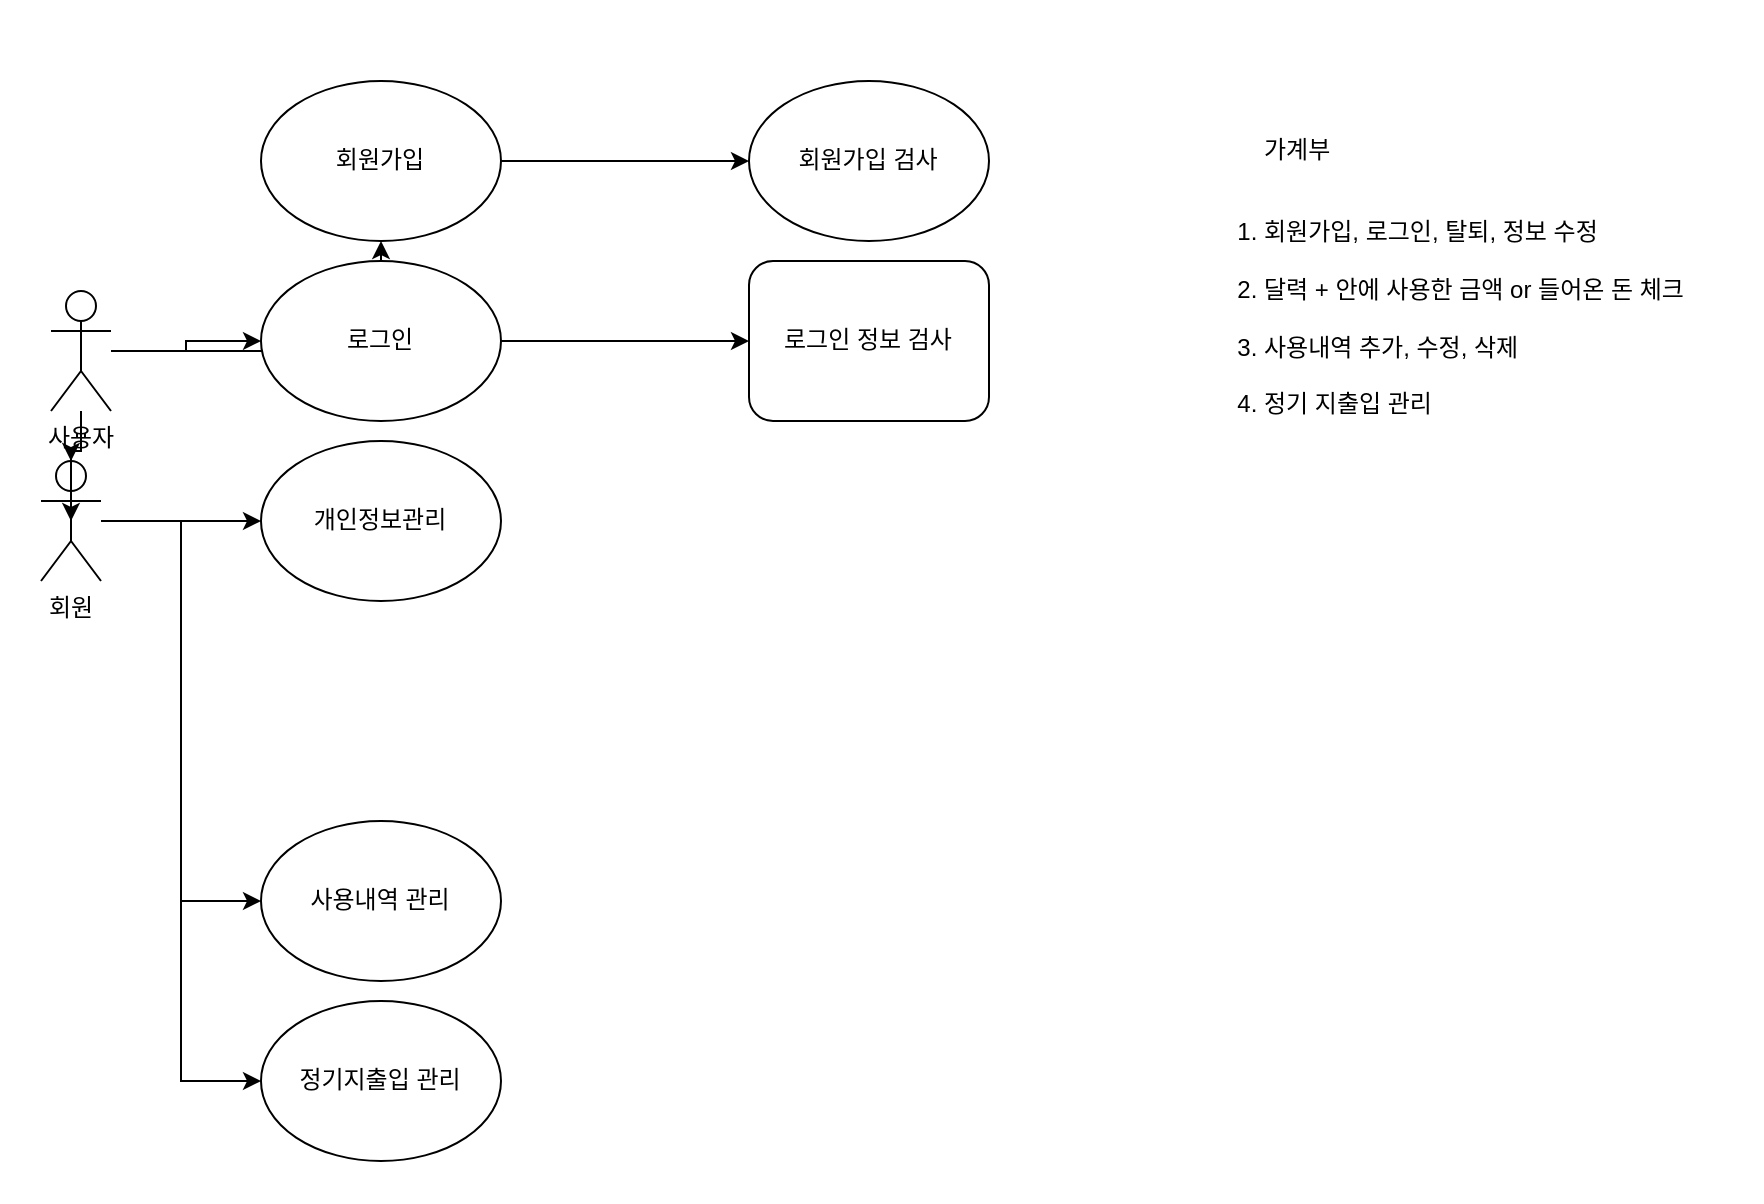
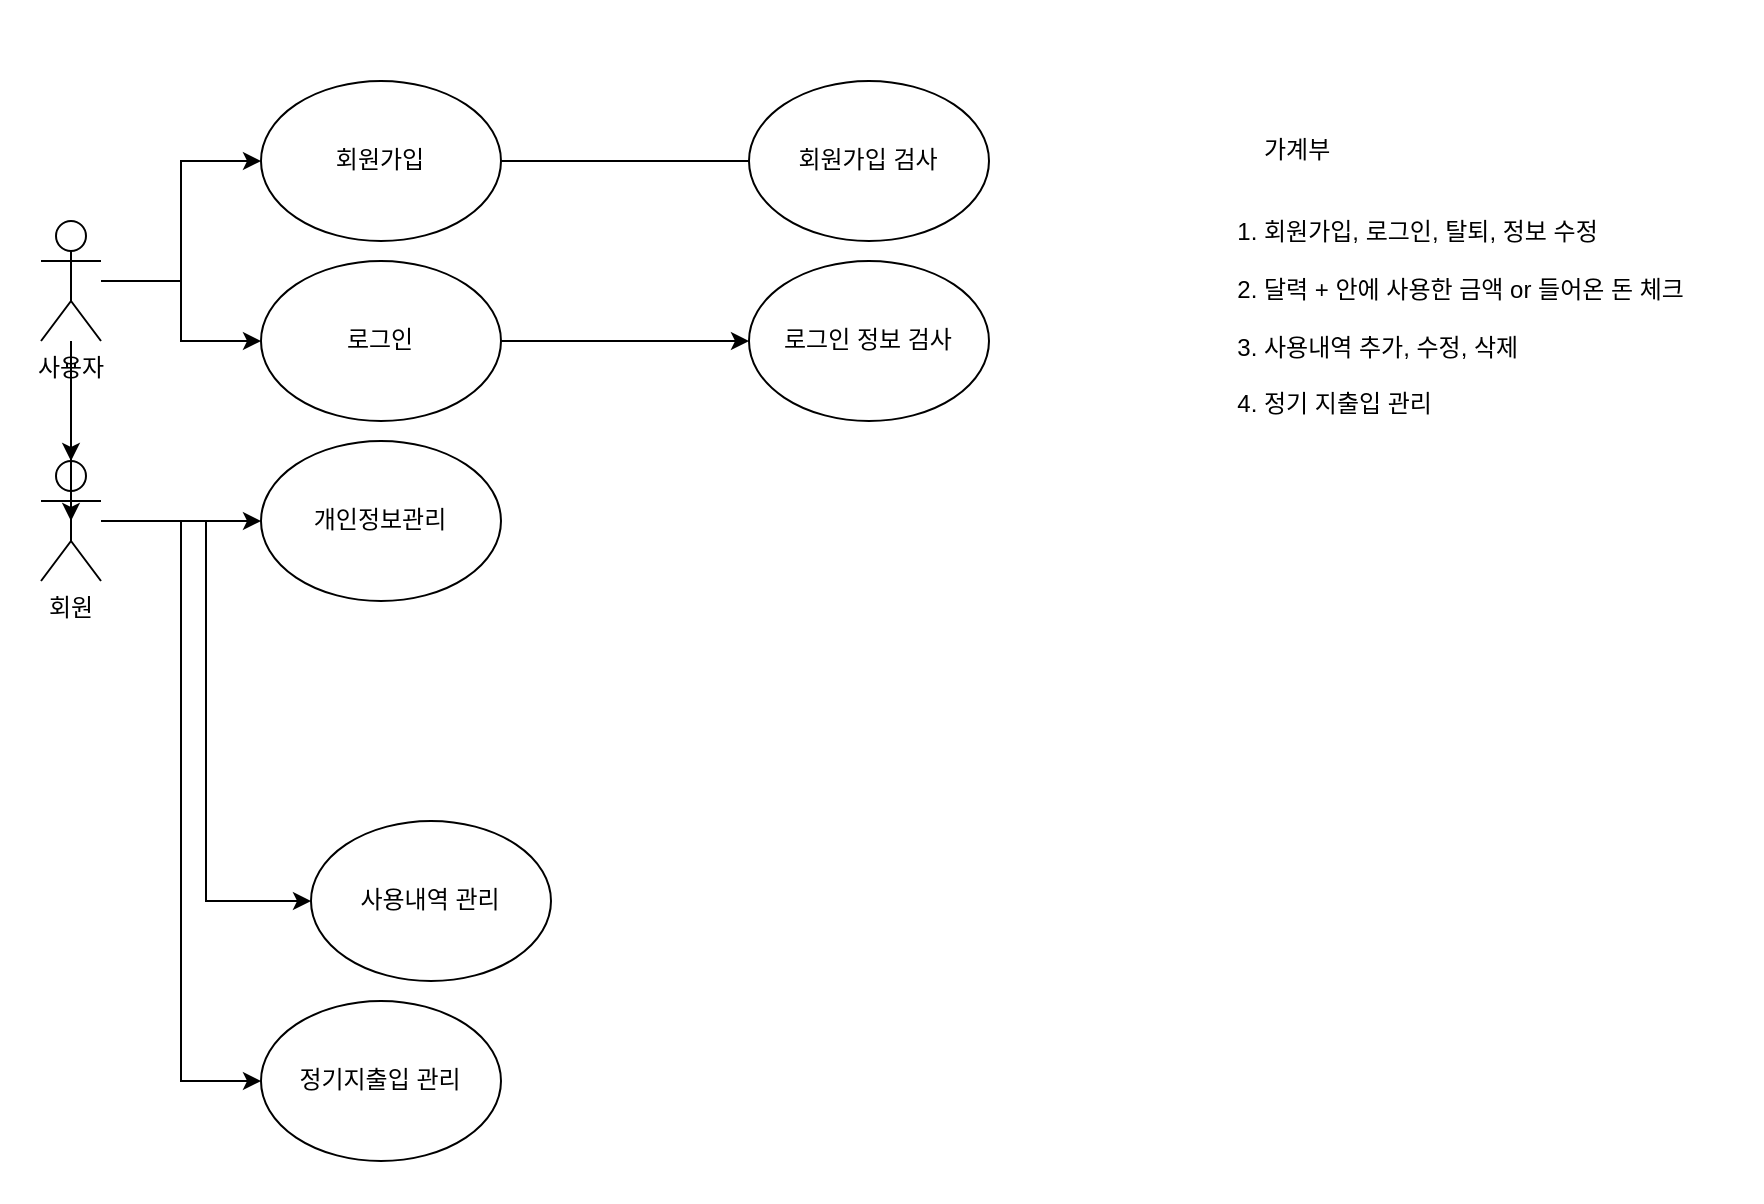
(734, 161) -> (739, 161)
(869, 341) -> (869, 341)
(81, 351) -> (71, 281)
(381, 901) -> (431, 901)
